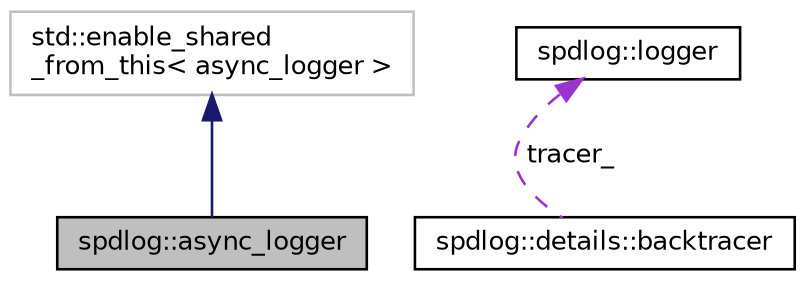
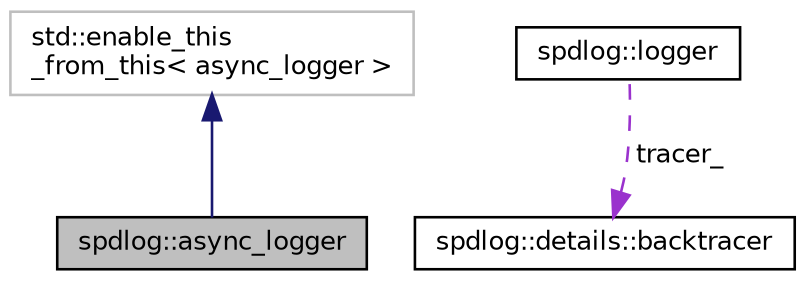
(212, 53) -> (212, 53)
(516, 158) -> (629, 136)
